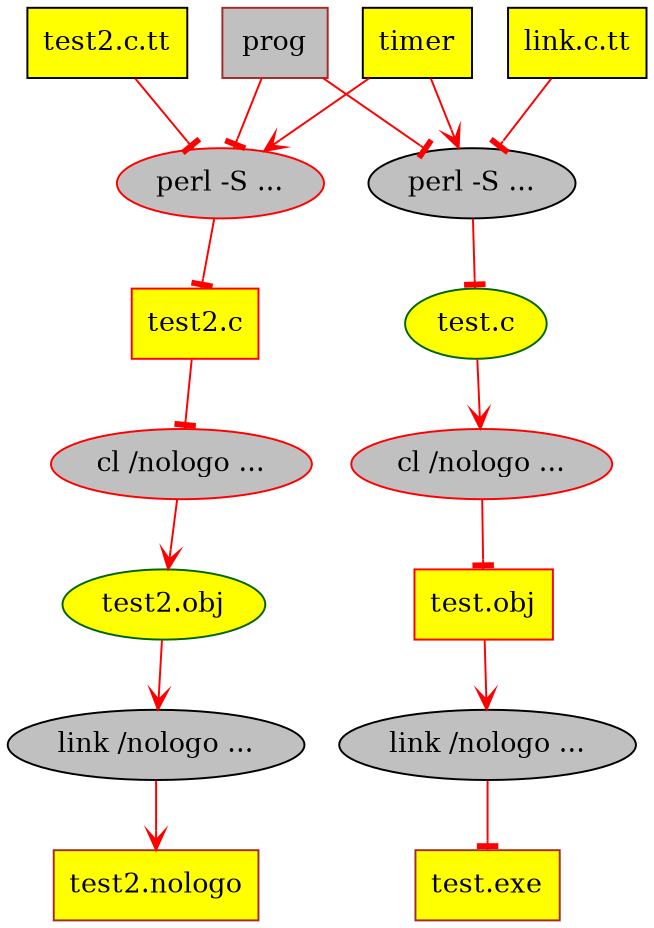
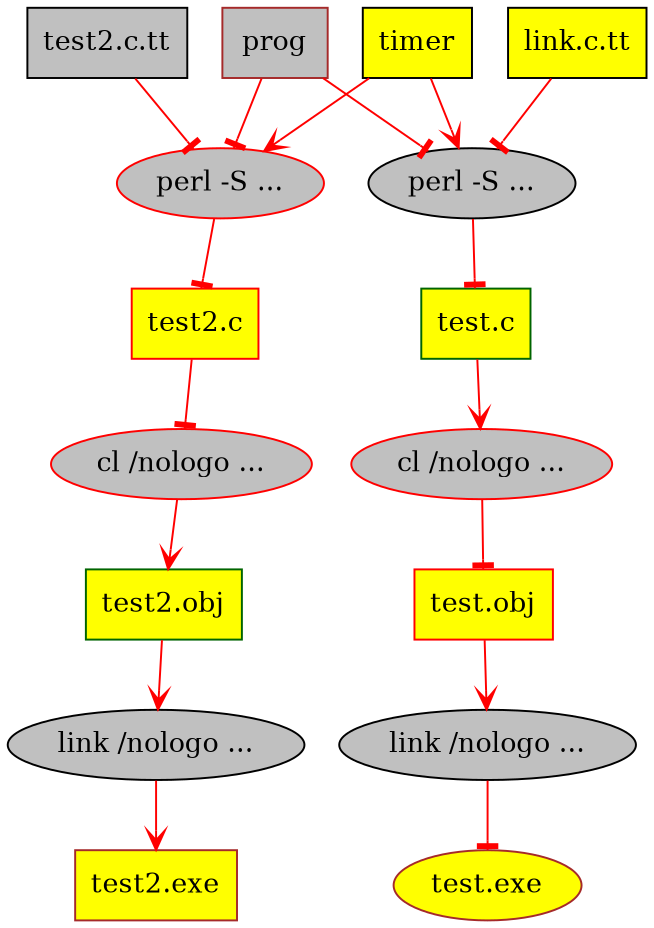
(107, 43) -> (107, 43)
(476, 324) -> (476, 324)
(164, 604) -> (164, 604)
(156, 885) -> (156, 885)
(488, 885) -> (488, 885)
